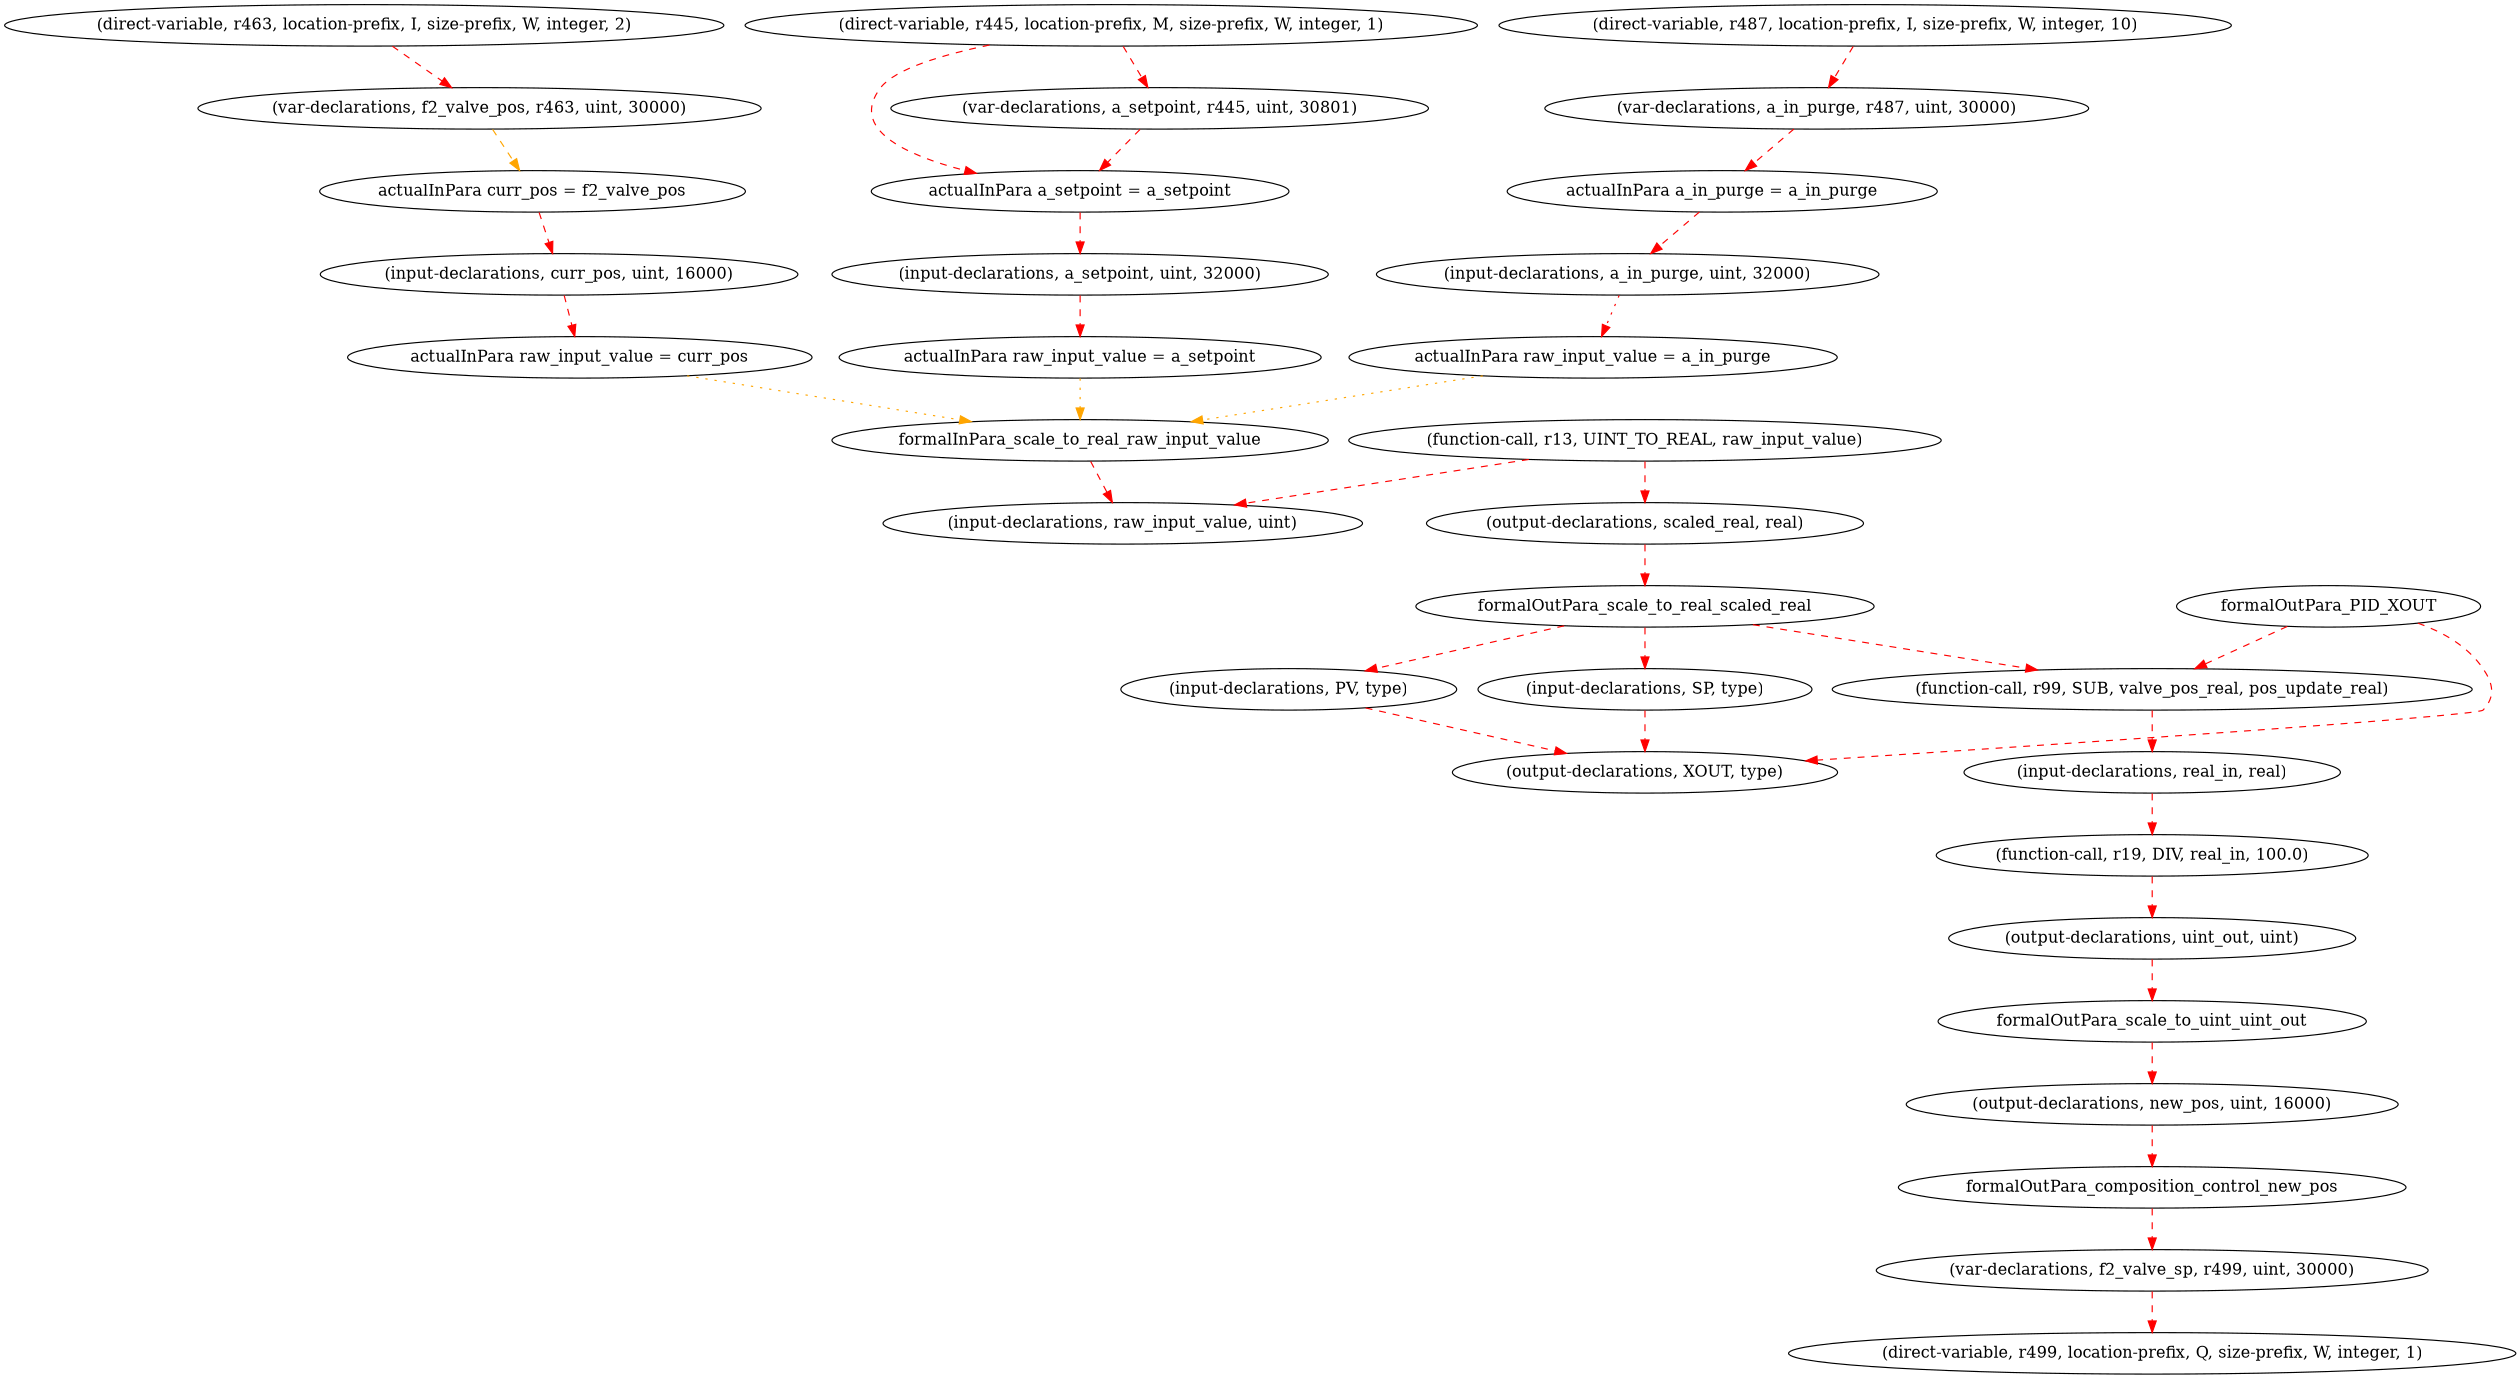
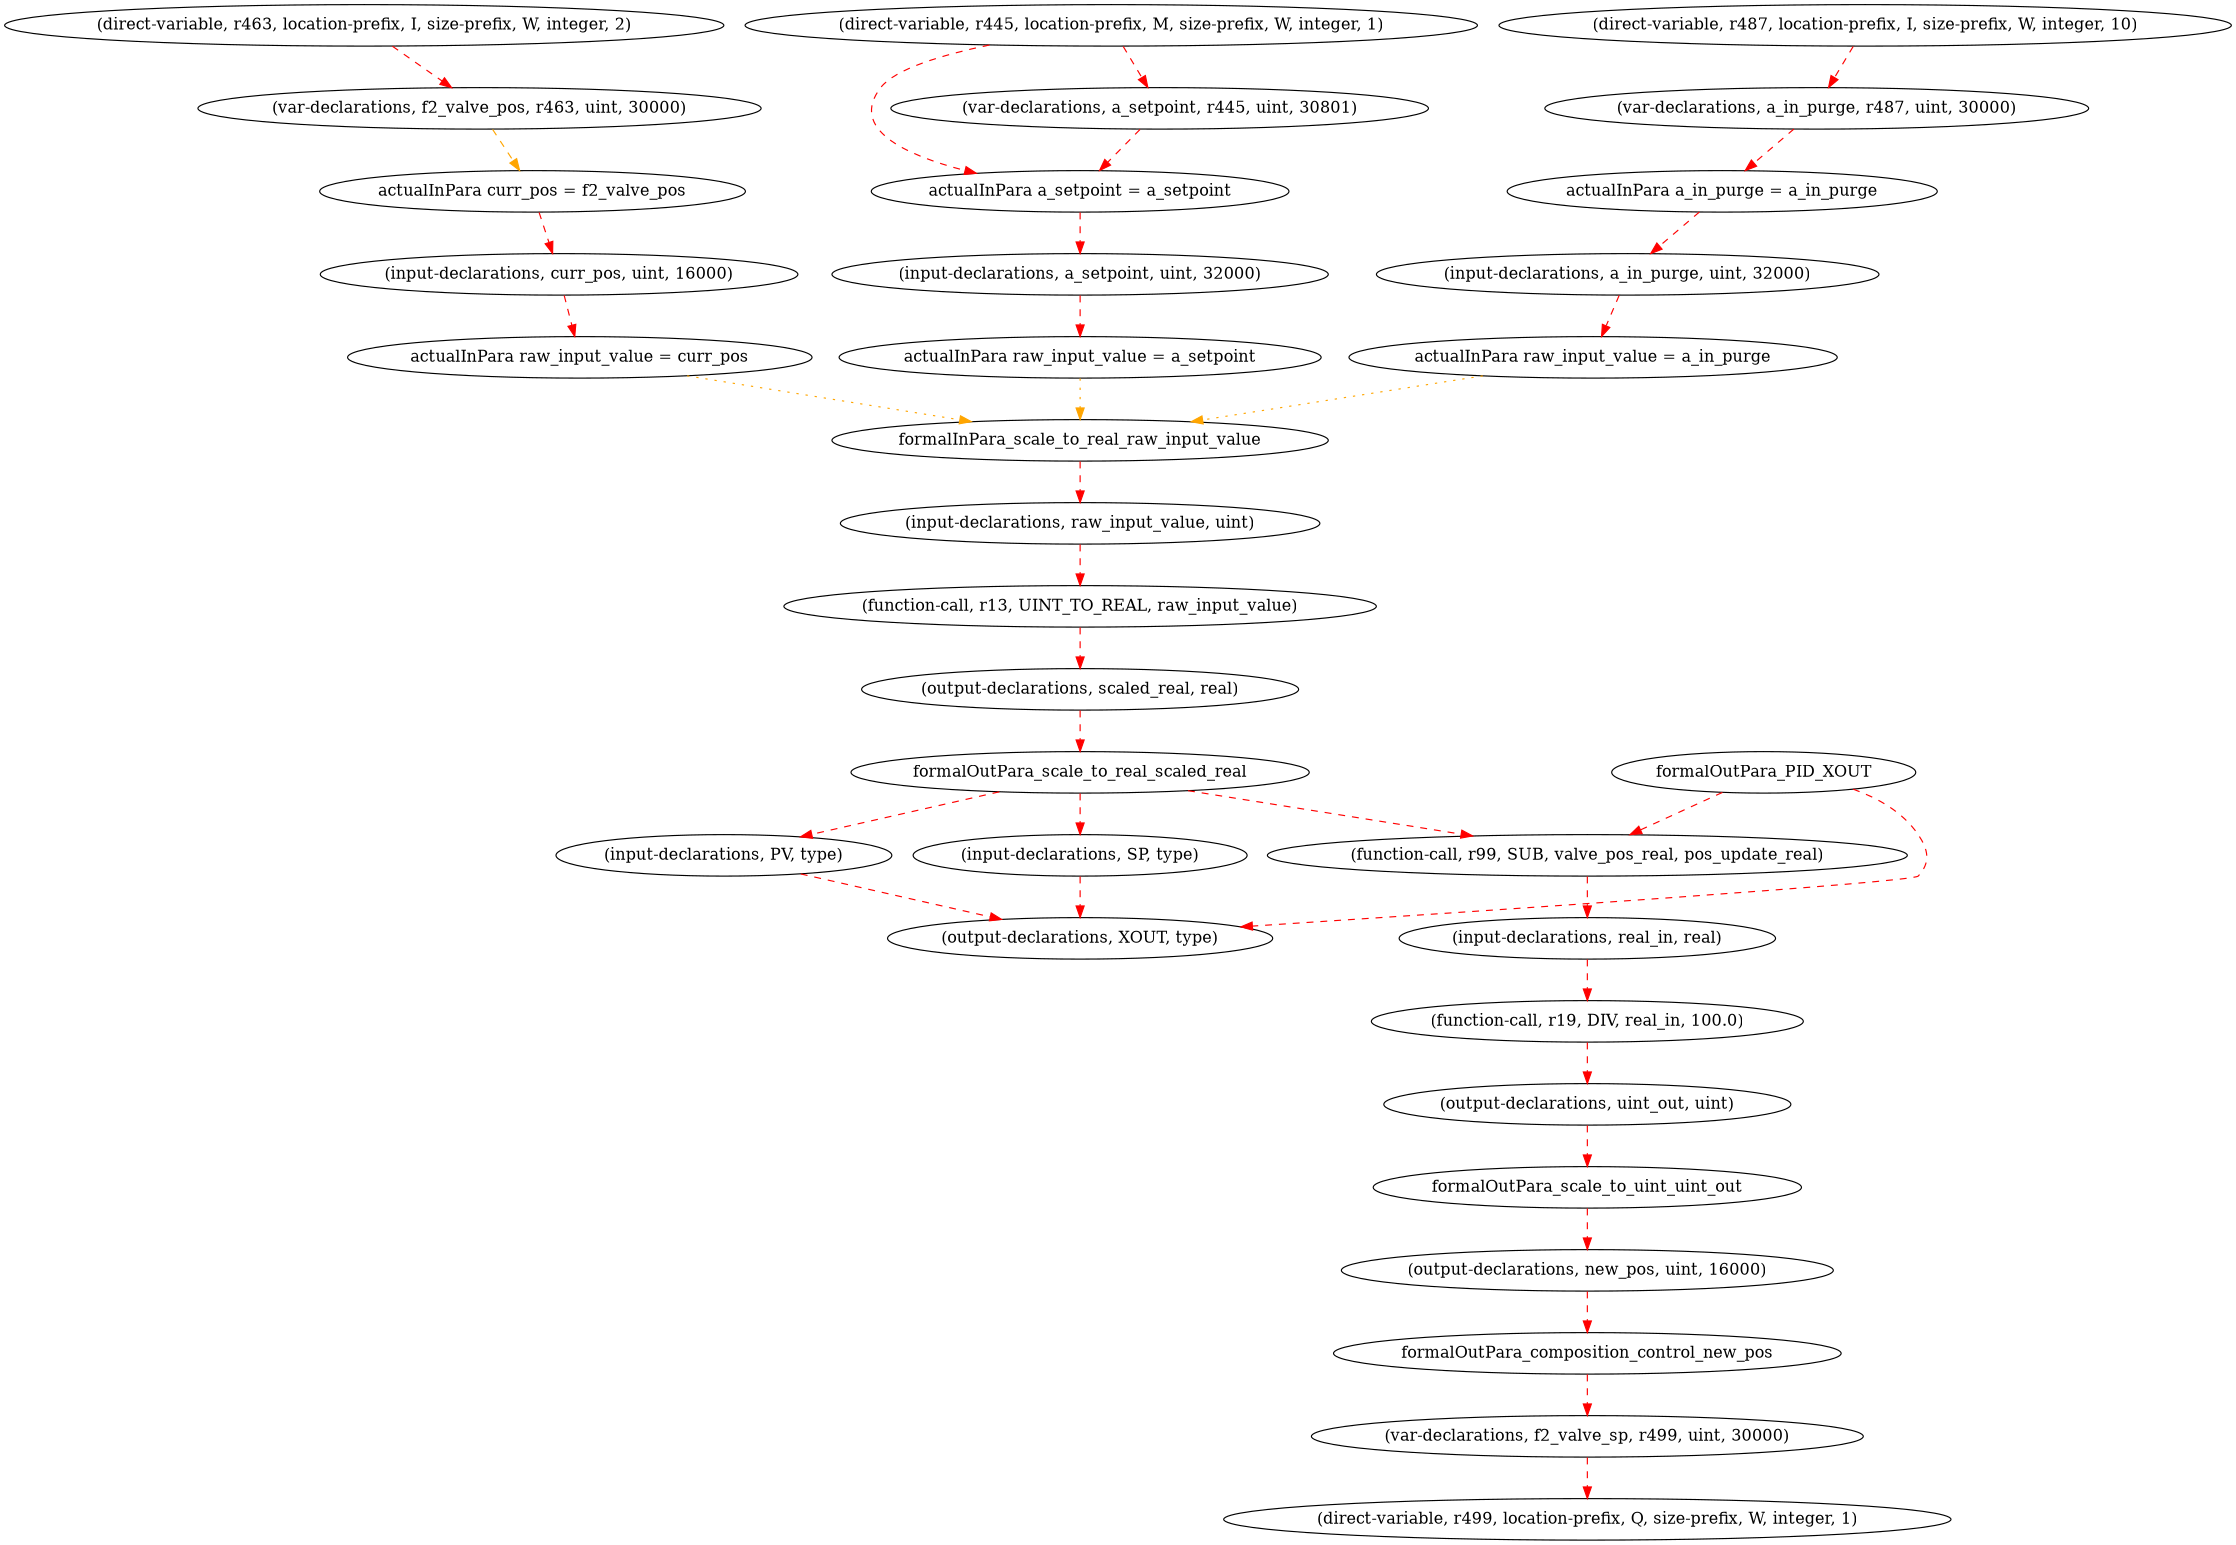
(1613, 311) -> (1613, 311)
(1388, 481) -> (1080, 559)
